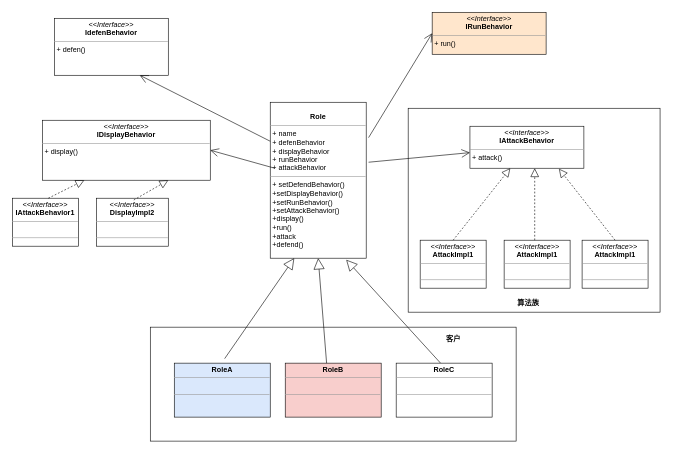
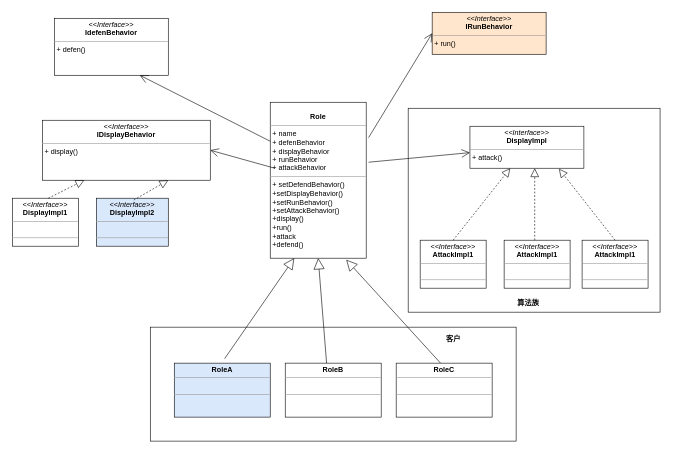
(499, 139) -> (496, 139)
(44, 207) -> (39, 207)
(132, 222) -> (132, 222)
(333, 390) -> (333, 390)
